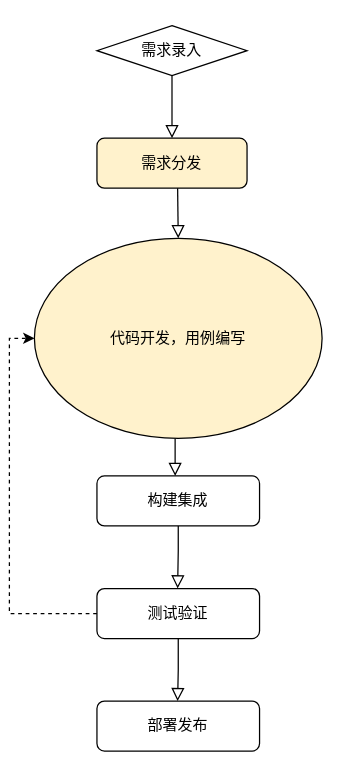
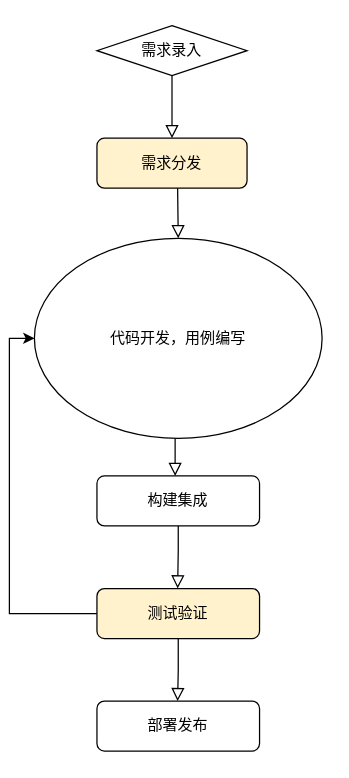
(178, 338) -> (178, 338)
(9, 511) -> (9, 511)
(178, 613) -> (178, 613)
